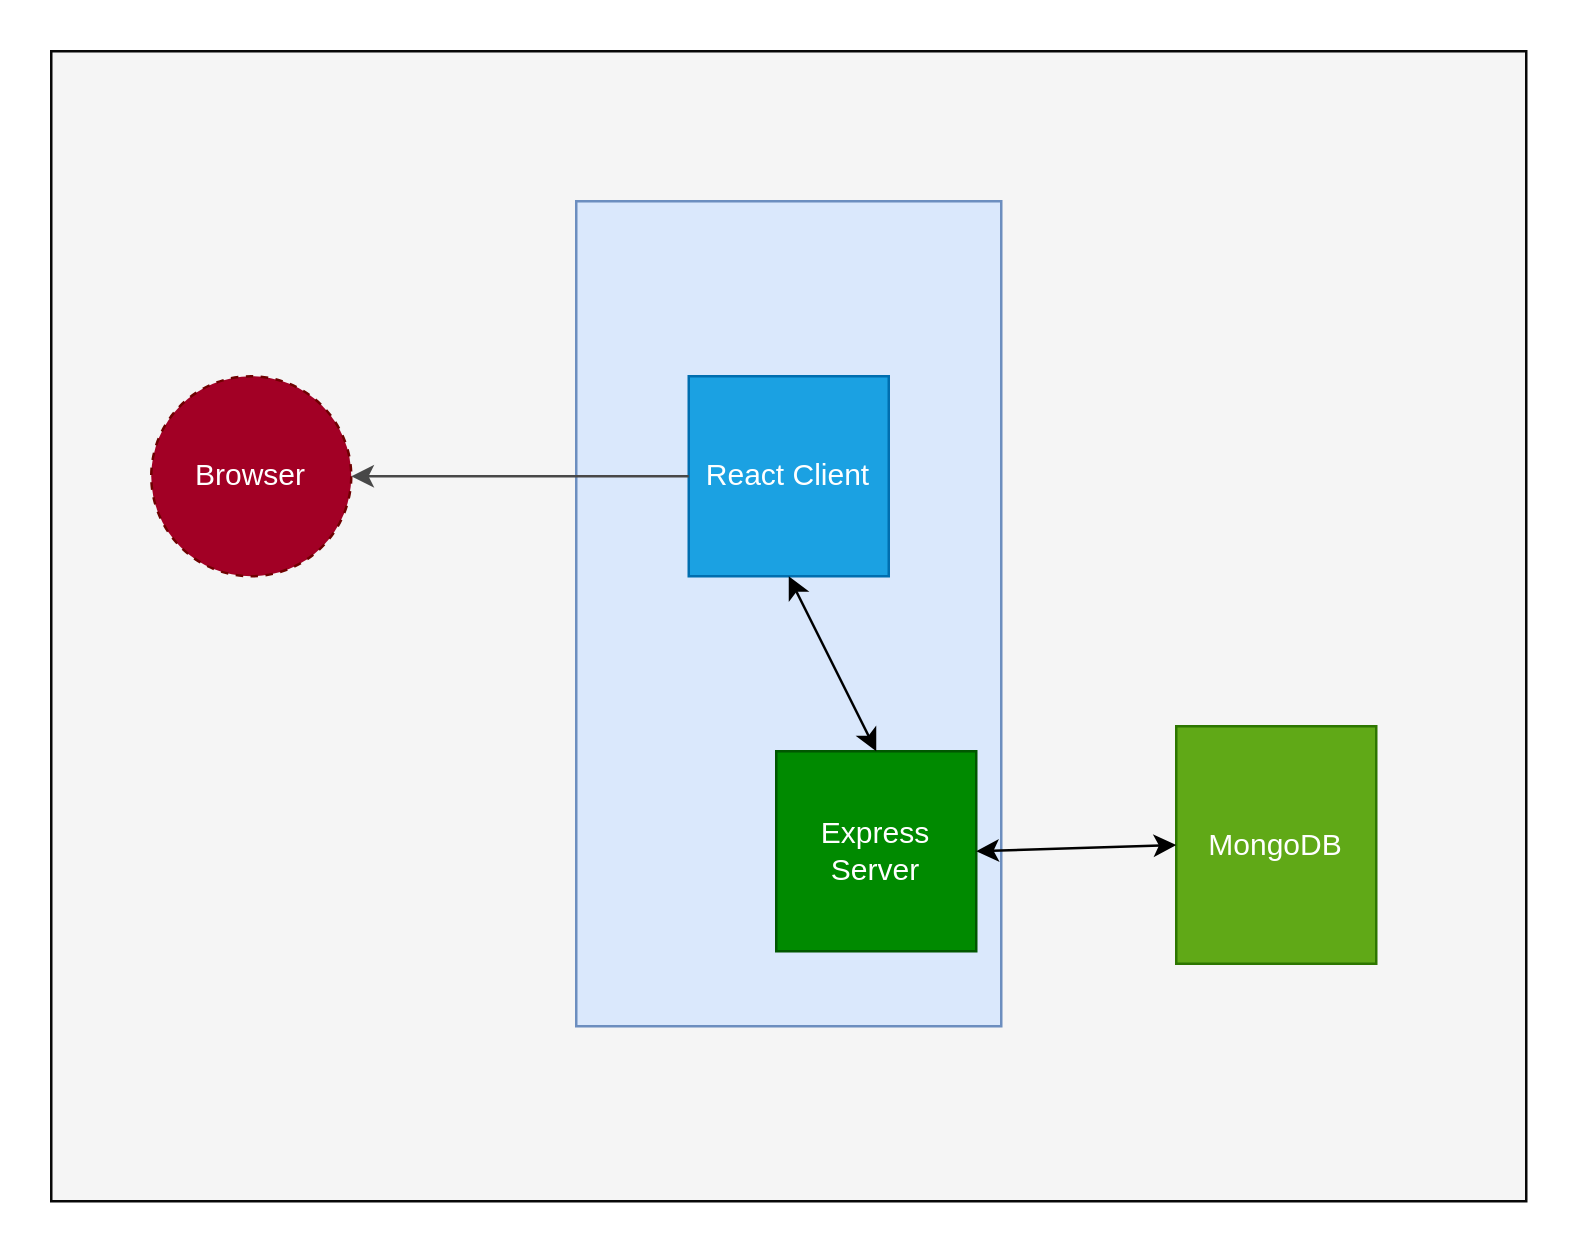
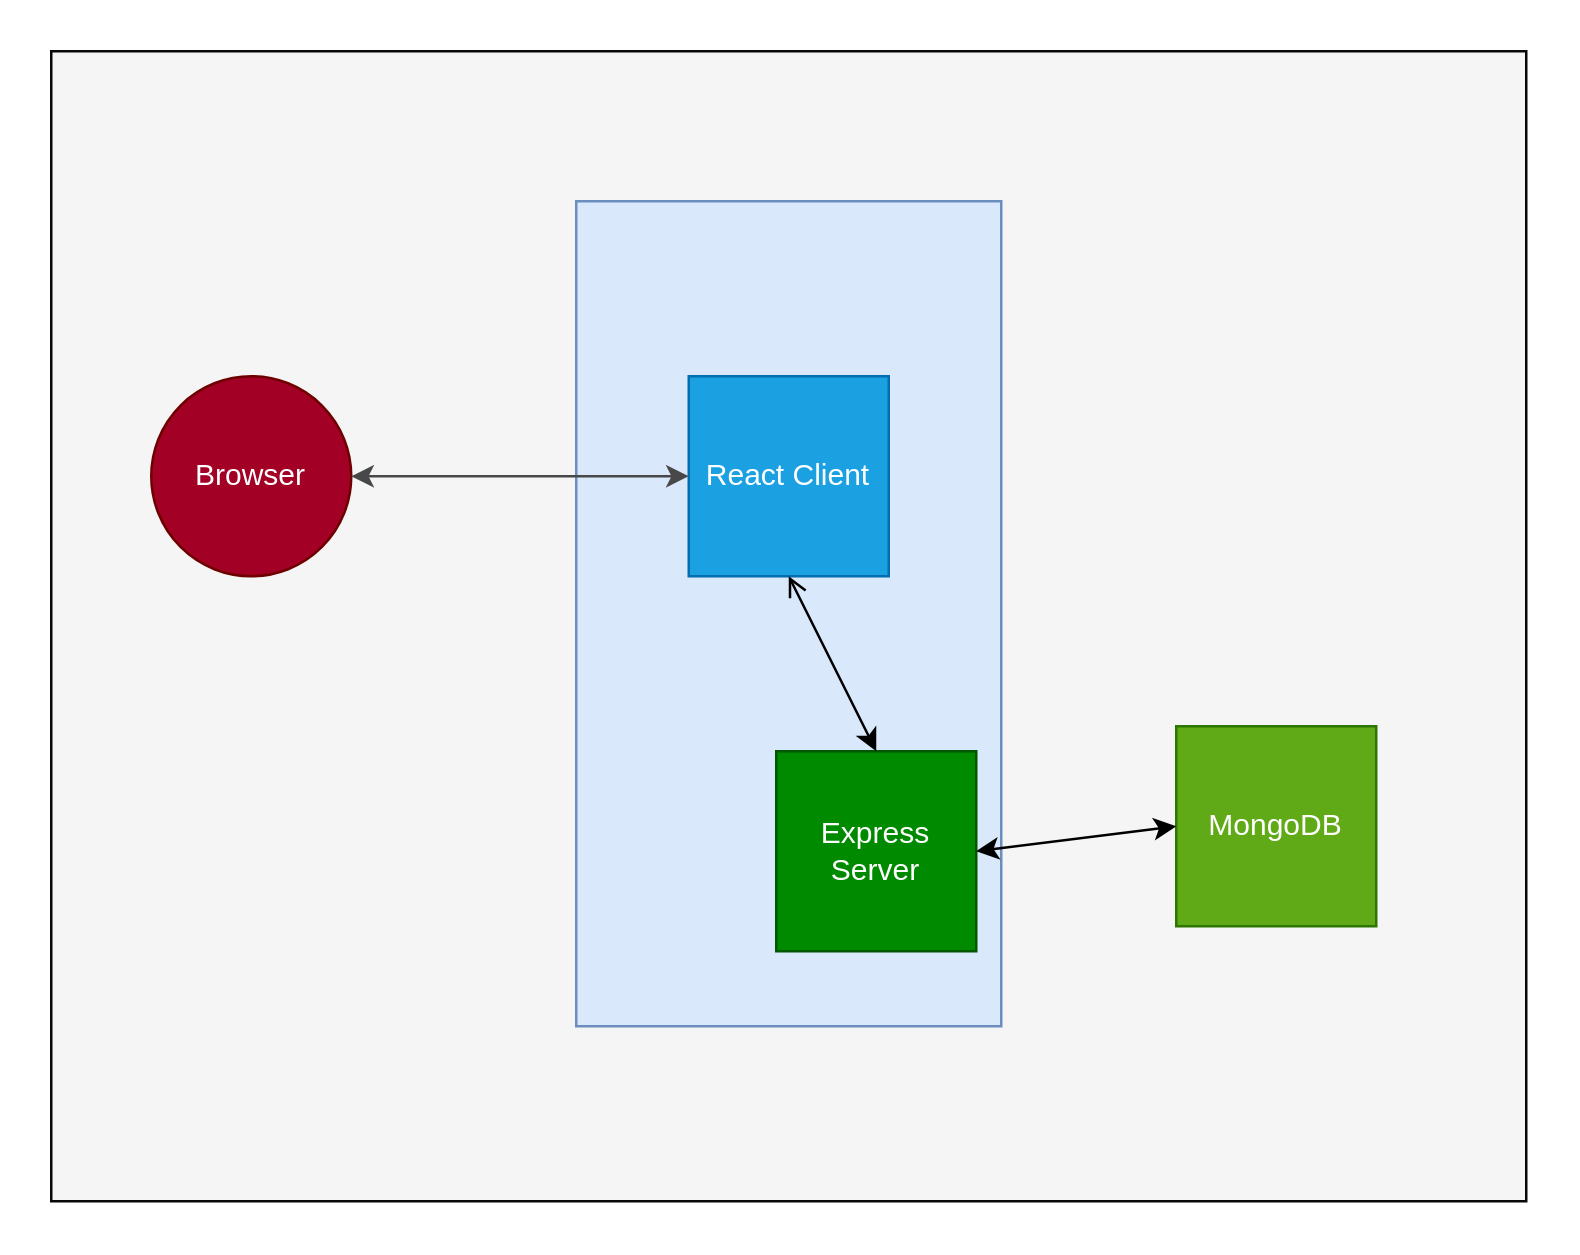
(251, 476) -> (251, 476)
(677, 476) -> (670, 476)
(797, 592) -> (794, 588)
(1276, 845) -> (1276, 826)
